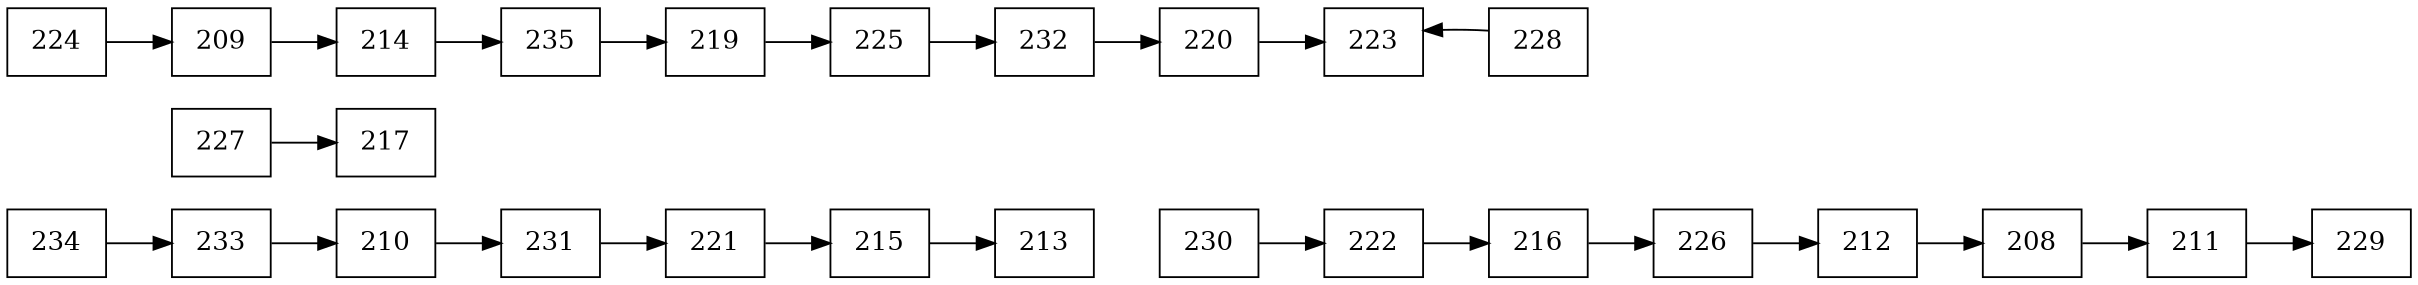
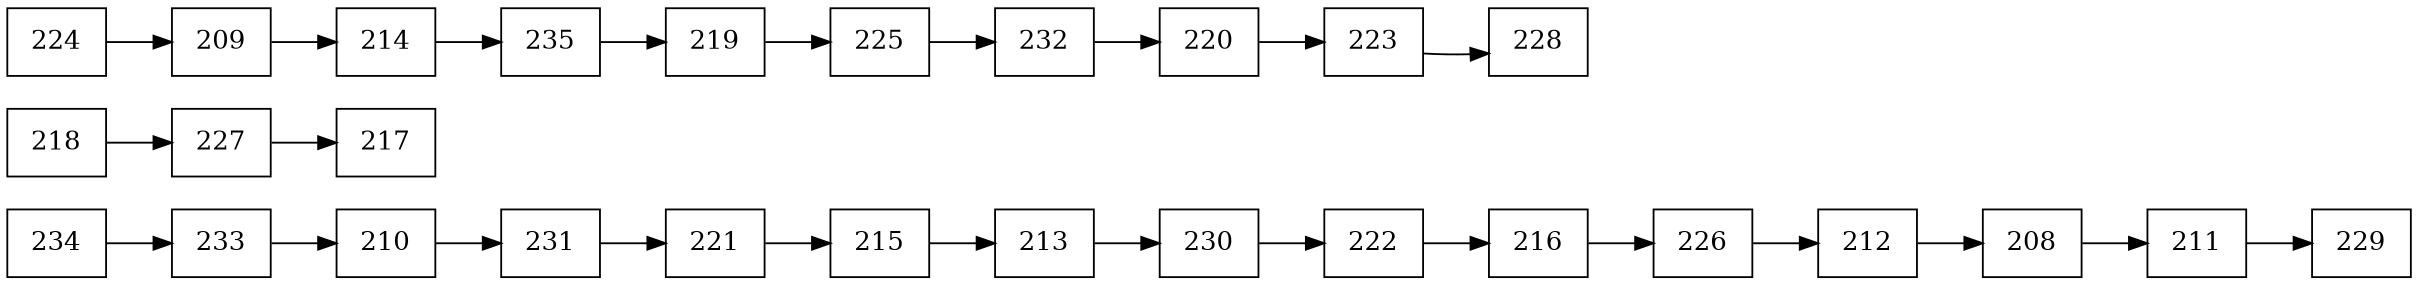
(1466, 30) -> (1447, 54)
none -> (57, 143)
none -> (1118, 243)
